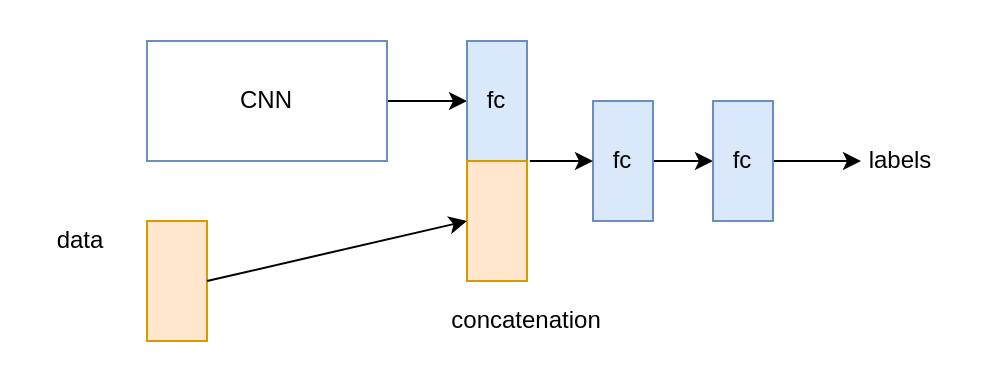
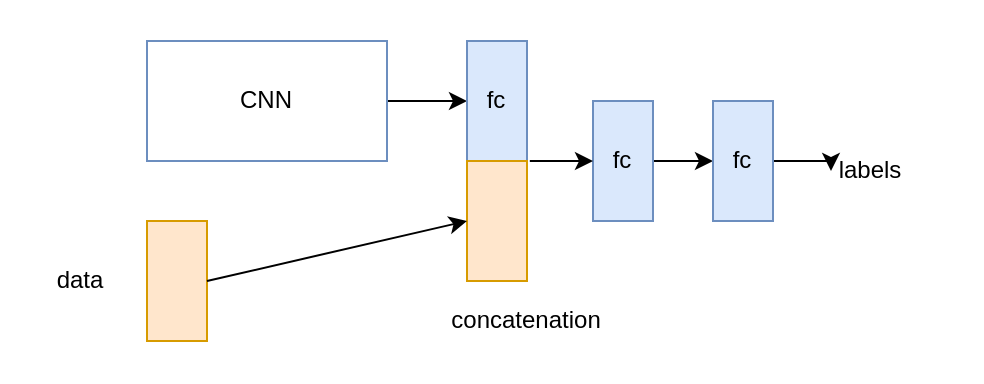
(901, 161) -> (871, 171)
(81, 241) -> (81, 281)
